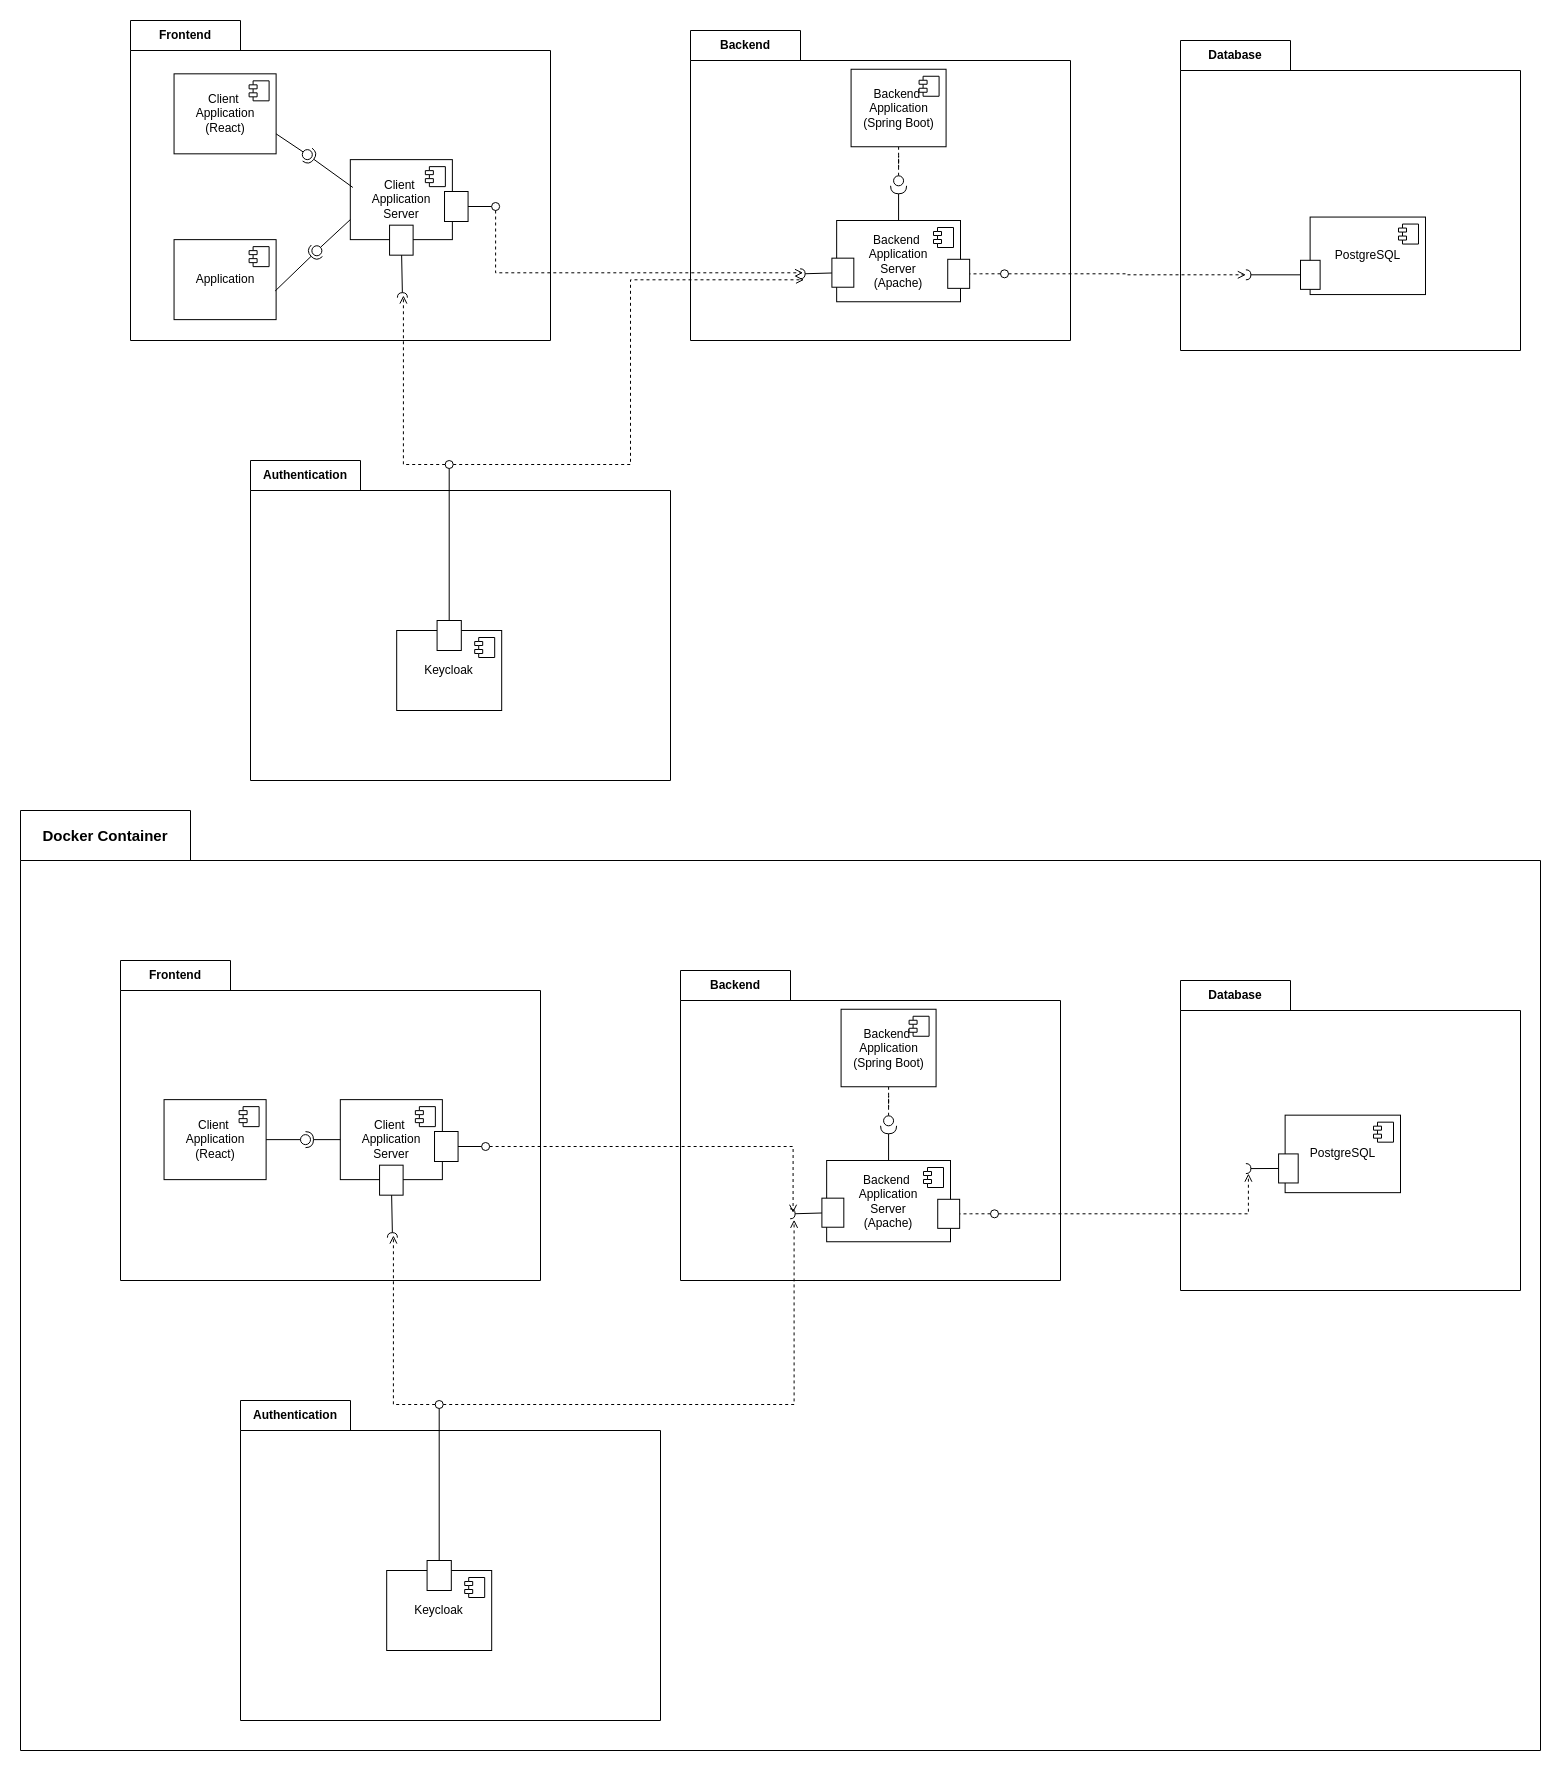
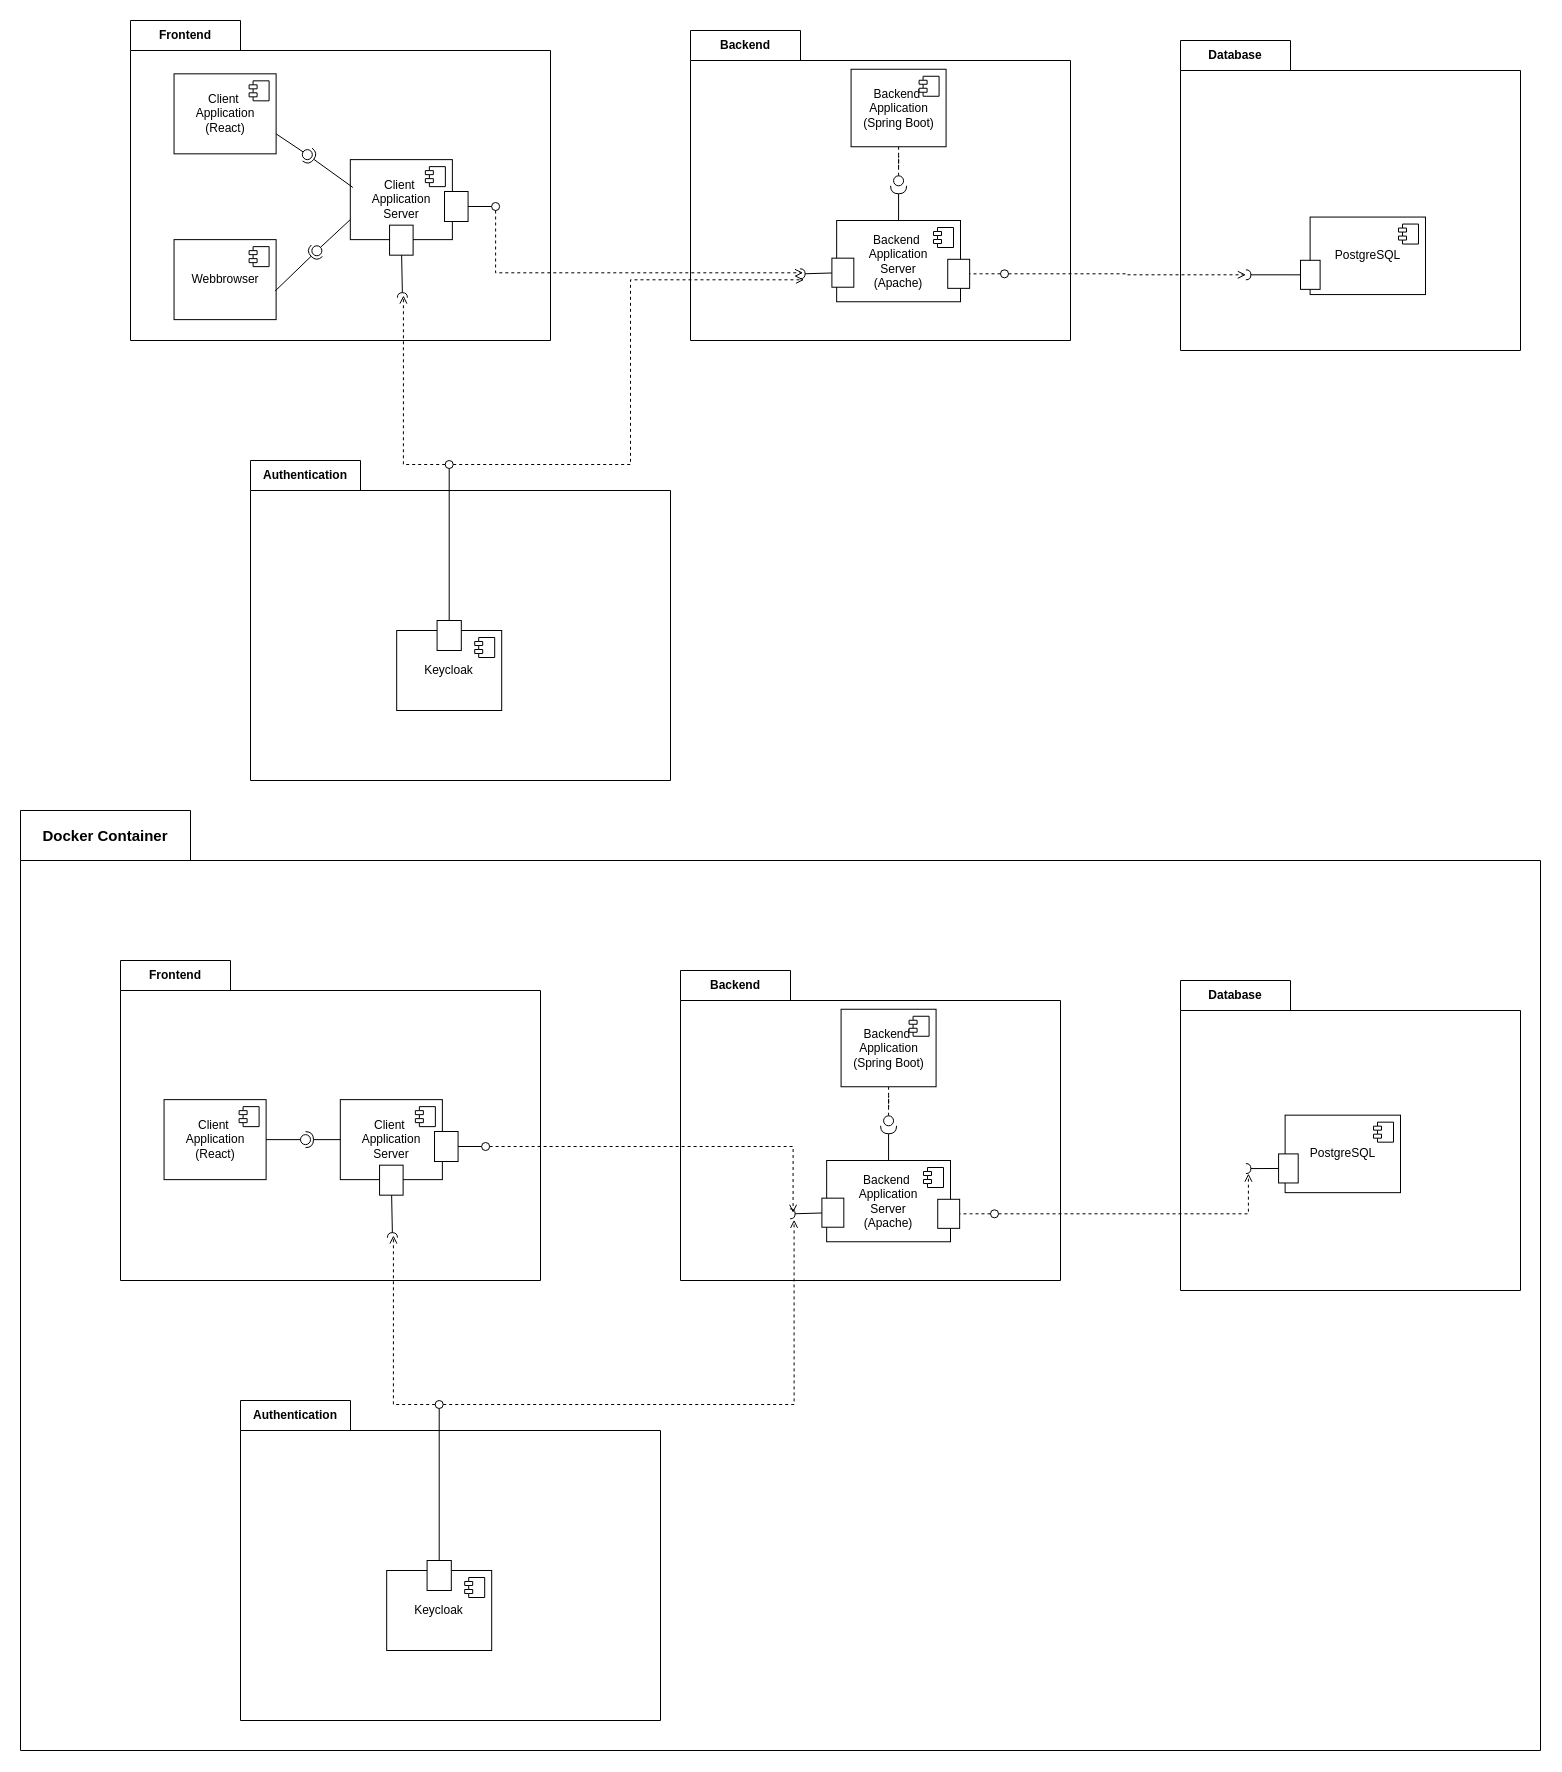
(226, 280) -> (226, 280)
